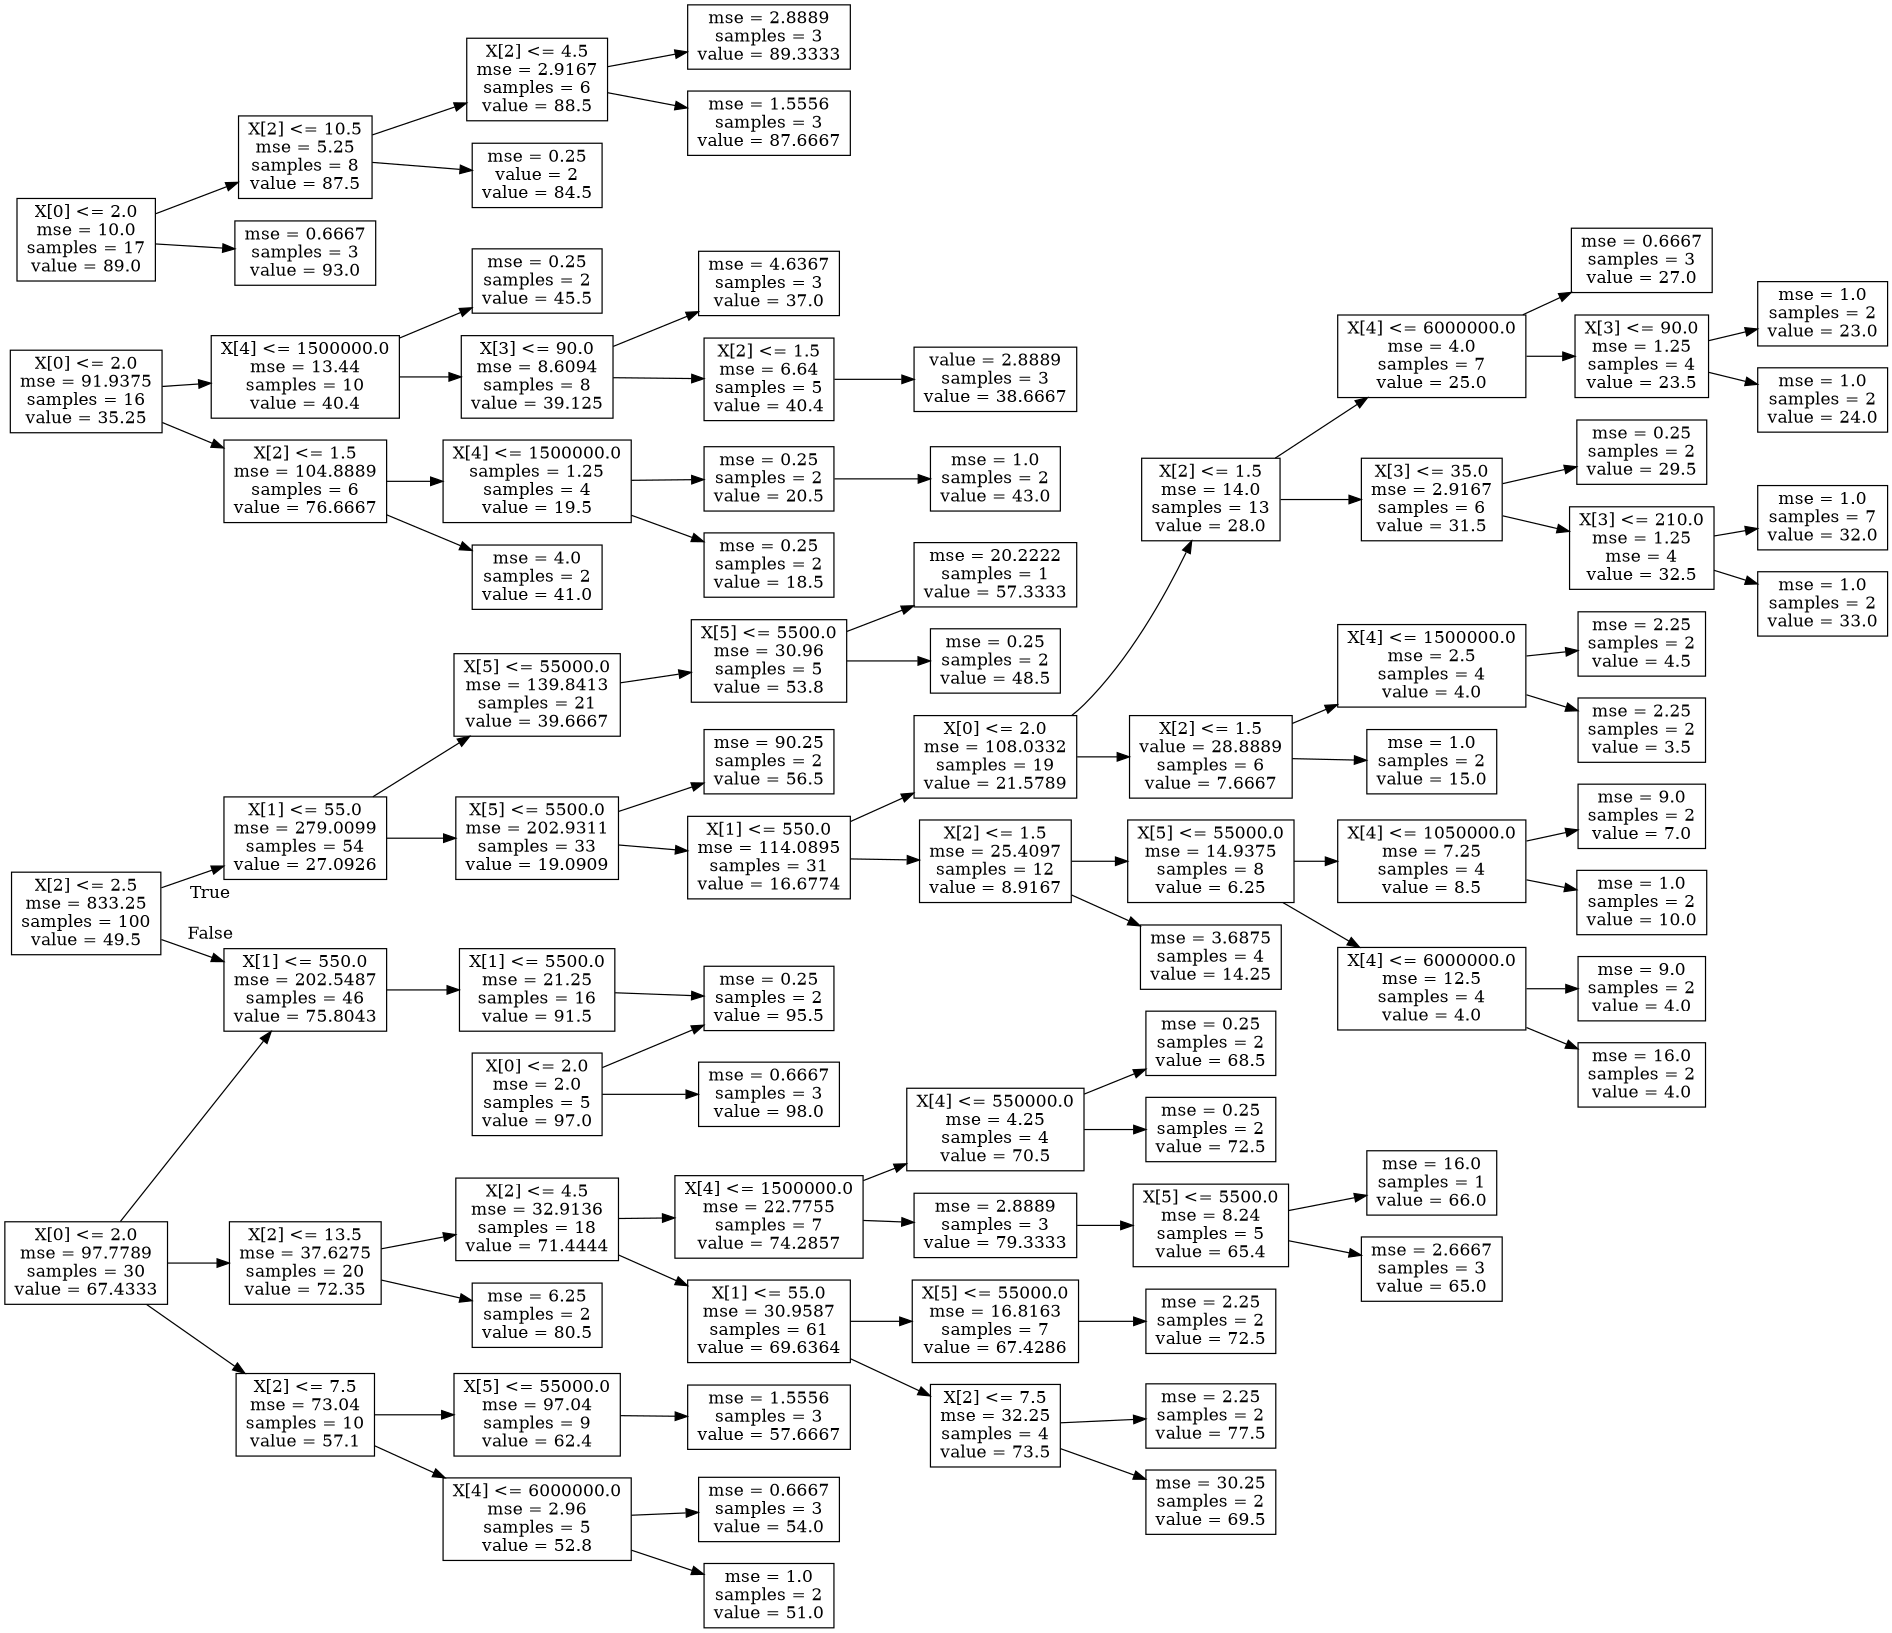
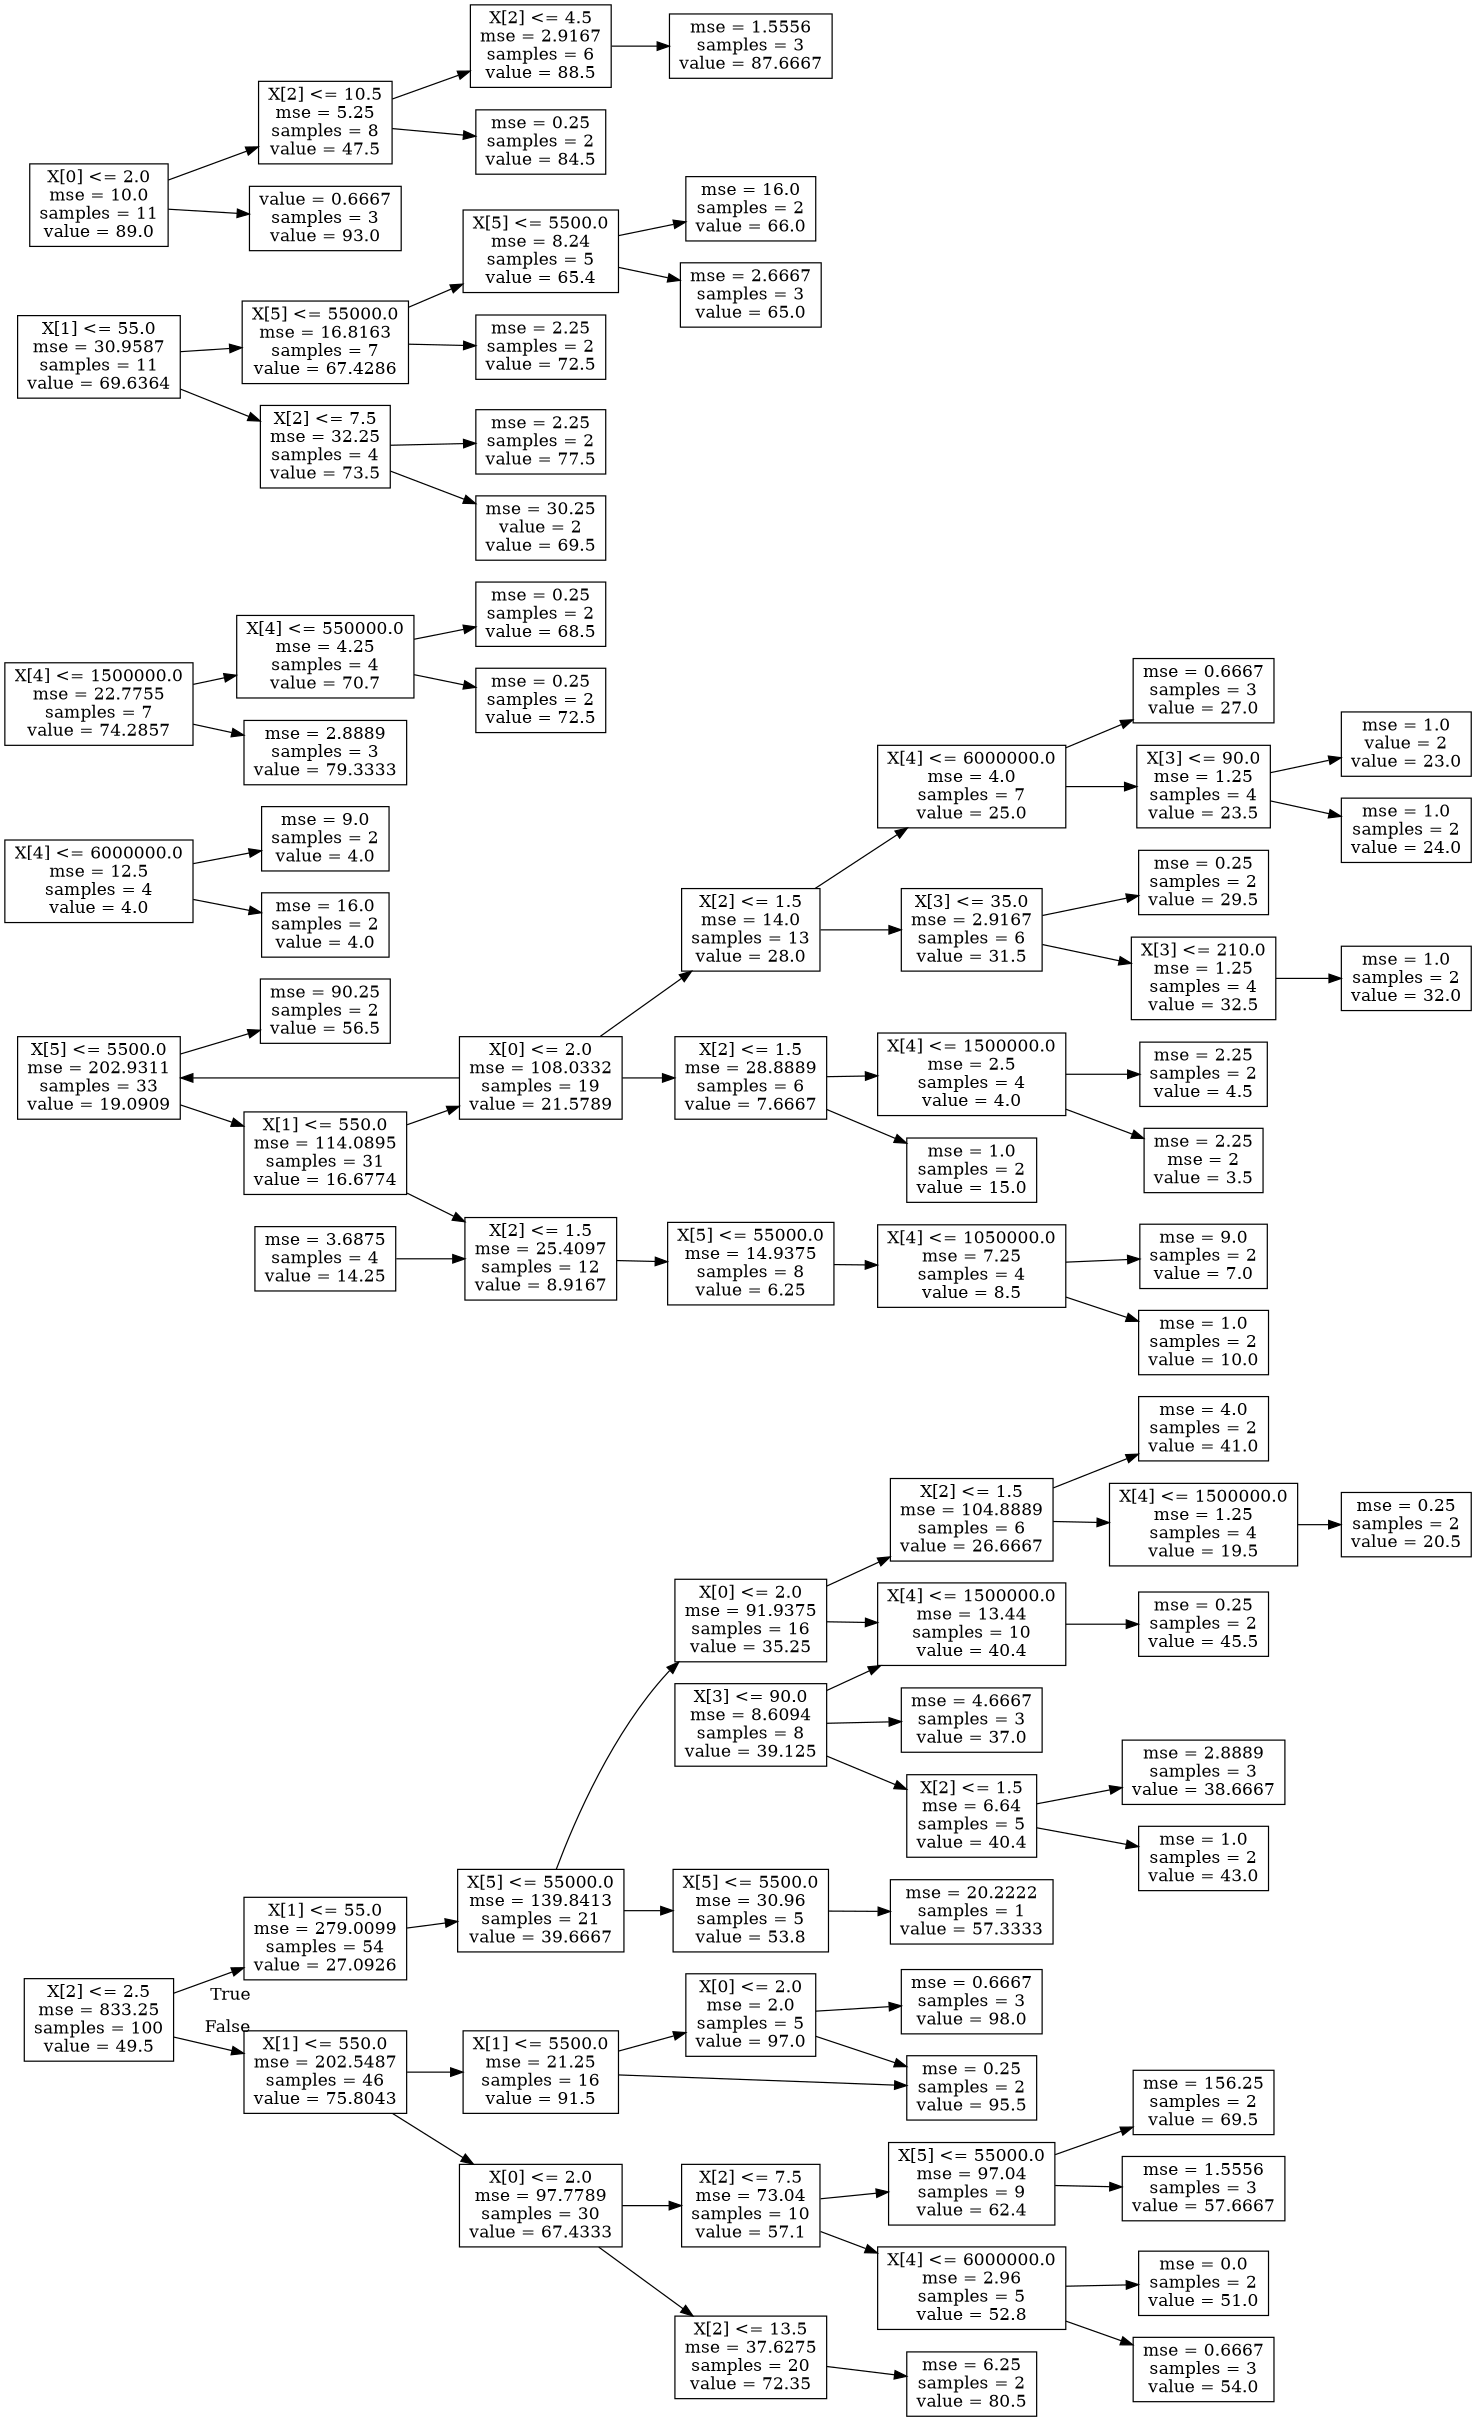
(769, 37) -> none
(305, 157) -> (325, 123)
(537, 175) -> (541, 142)
(86, 240) -> (99, 205)
(305, 253) -> (325, 219)
(769, 283) -> (972, 1720)
(1823, 314) -> (1406, 744)
(424, 377) -> (848, 1681)
(995, 379) -> (1204, 1772)
(876, 479) -> (1082, 1836)
(305, 481) -> (972, 1520)
(537, 481) -> (1204, 1525)
(1823, 518) -> (1406, 978)
(1642, 548) -> (1204, 978)
(769, 565) -> none
(1823, 604) -> none
(995, 661) -> none
(1642, 730) -> (1204, 1160)
(1211, 757) -> (751, 1078)
(415, 838) -> (326, 1078)
(1100, 908) -> (424, 1259)
(1316, 922) -> none
(995, 1130) -> (325, 657)
(192, 1131) -> (428, 2136)
(1432, 1183) -> (751, 209)
(537, 1219) -> none
(1099, 1225) -> (430, 298)
(769, 1321) -> (99, 357)
(1211, 1502) -> (541, 528)
(769, 1596) -> (1204, 2283)
none -> (604, 1765)
none -> (646, 2043)
none -> (1204, 2102)
